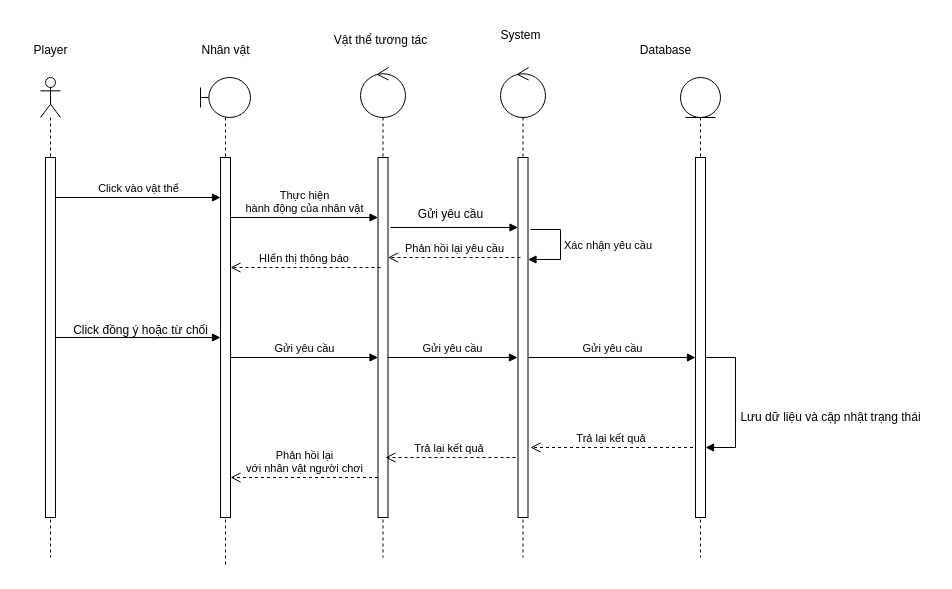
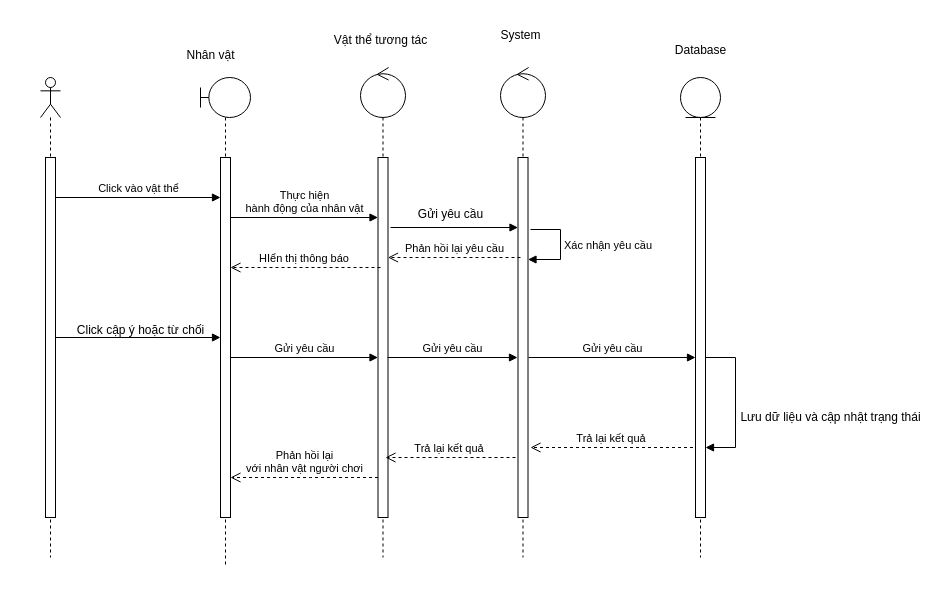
(51, 51) -> none
(226, 51) -> (211, 56)
(666, 51) -> (701, 51)
(141, 331) -> (141, 331)
